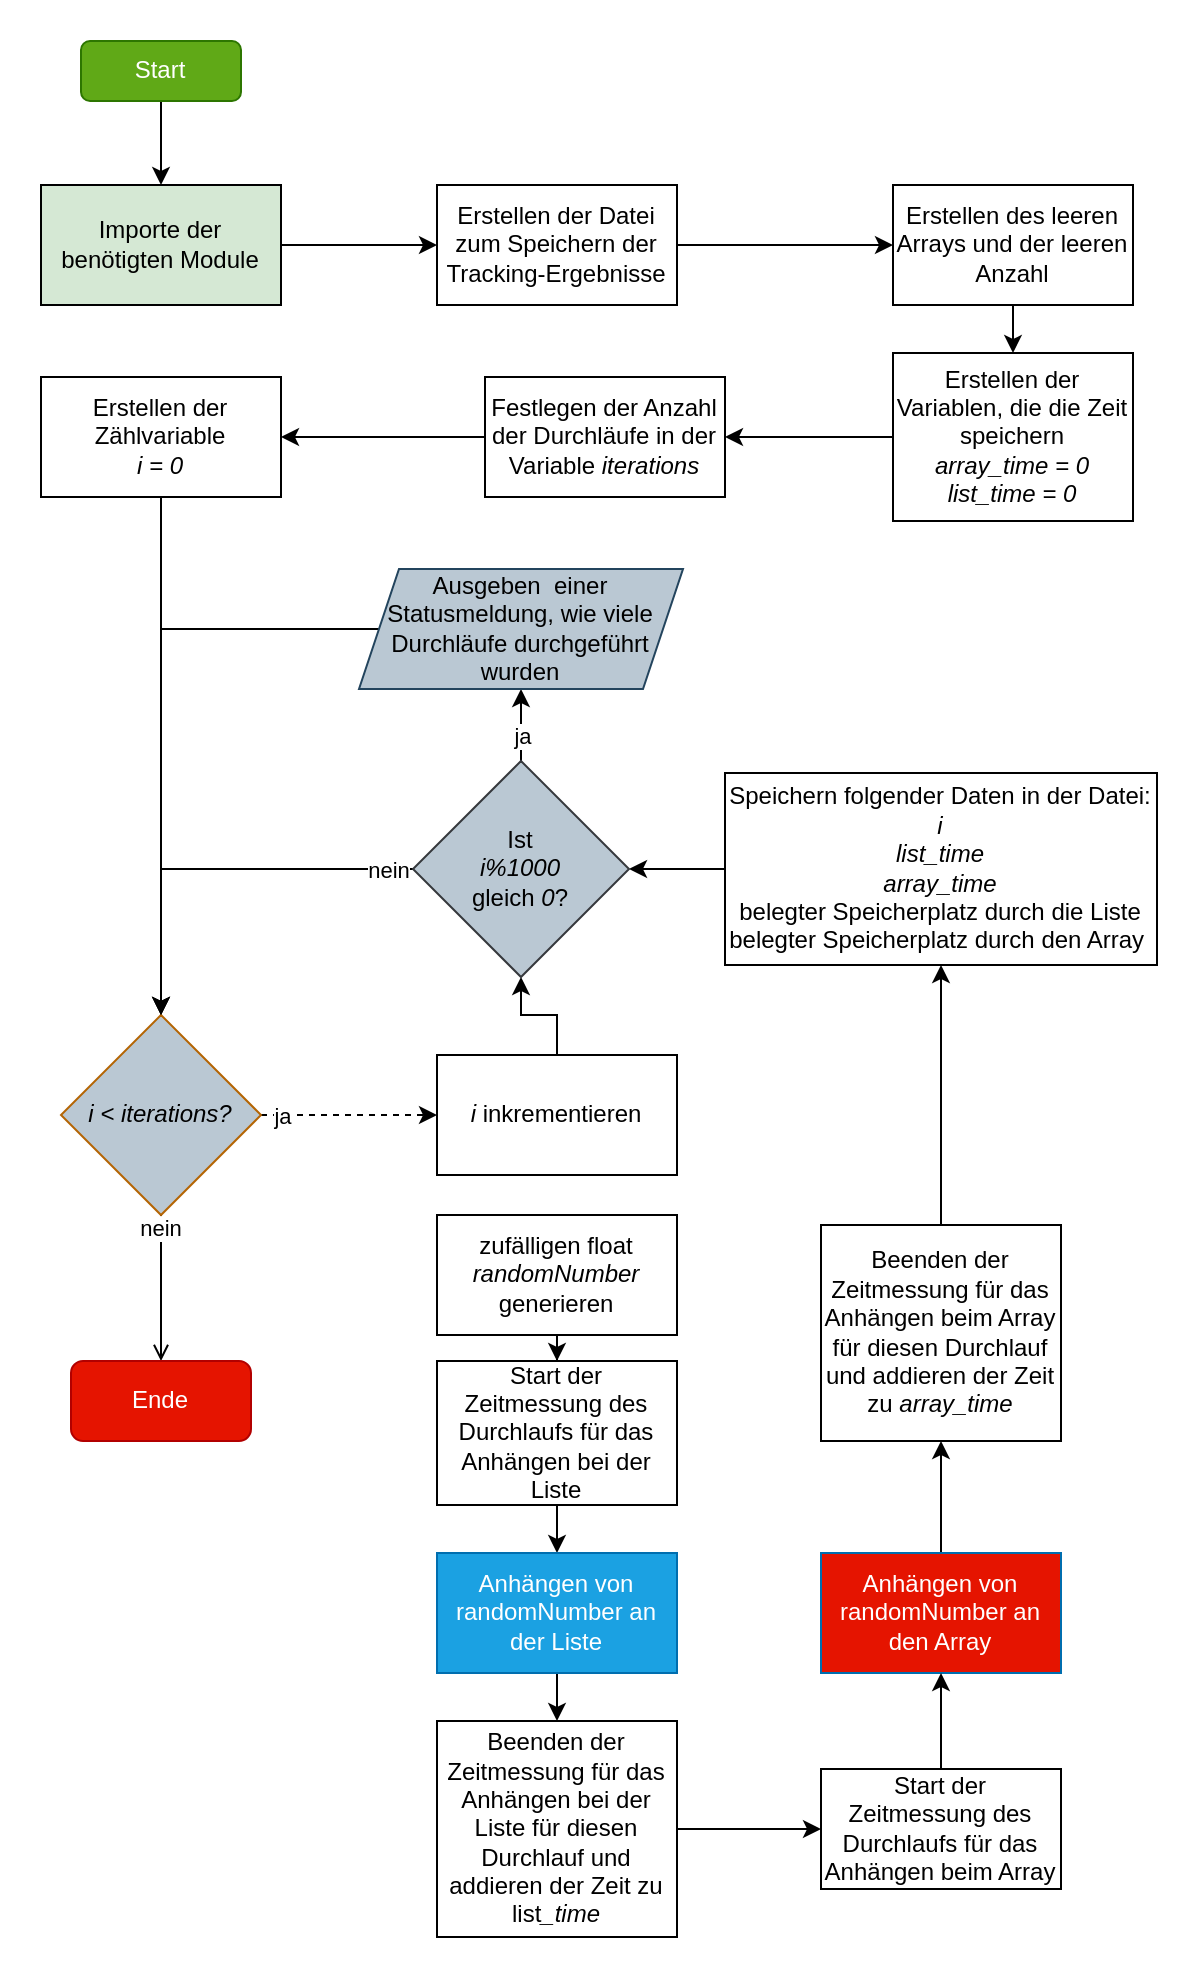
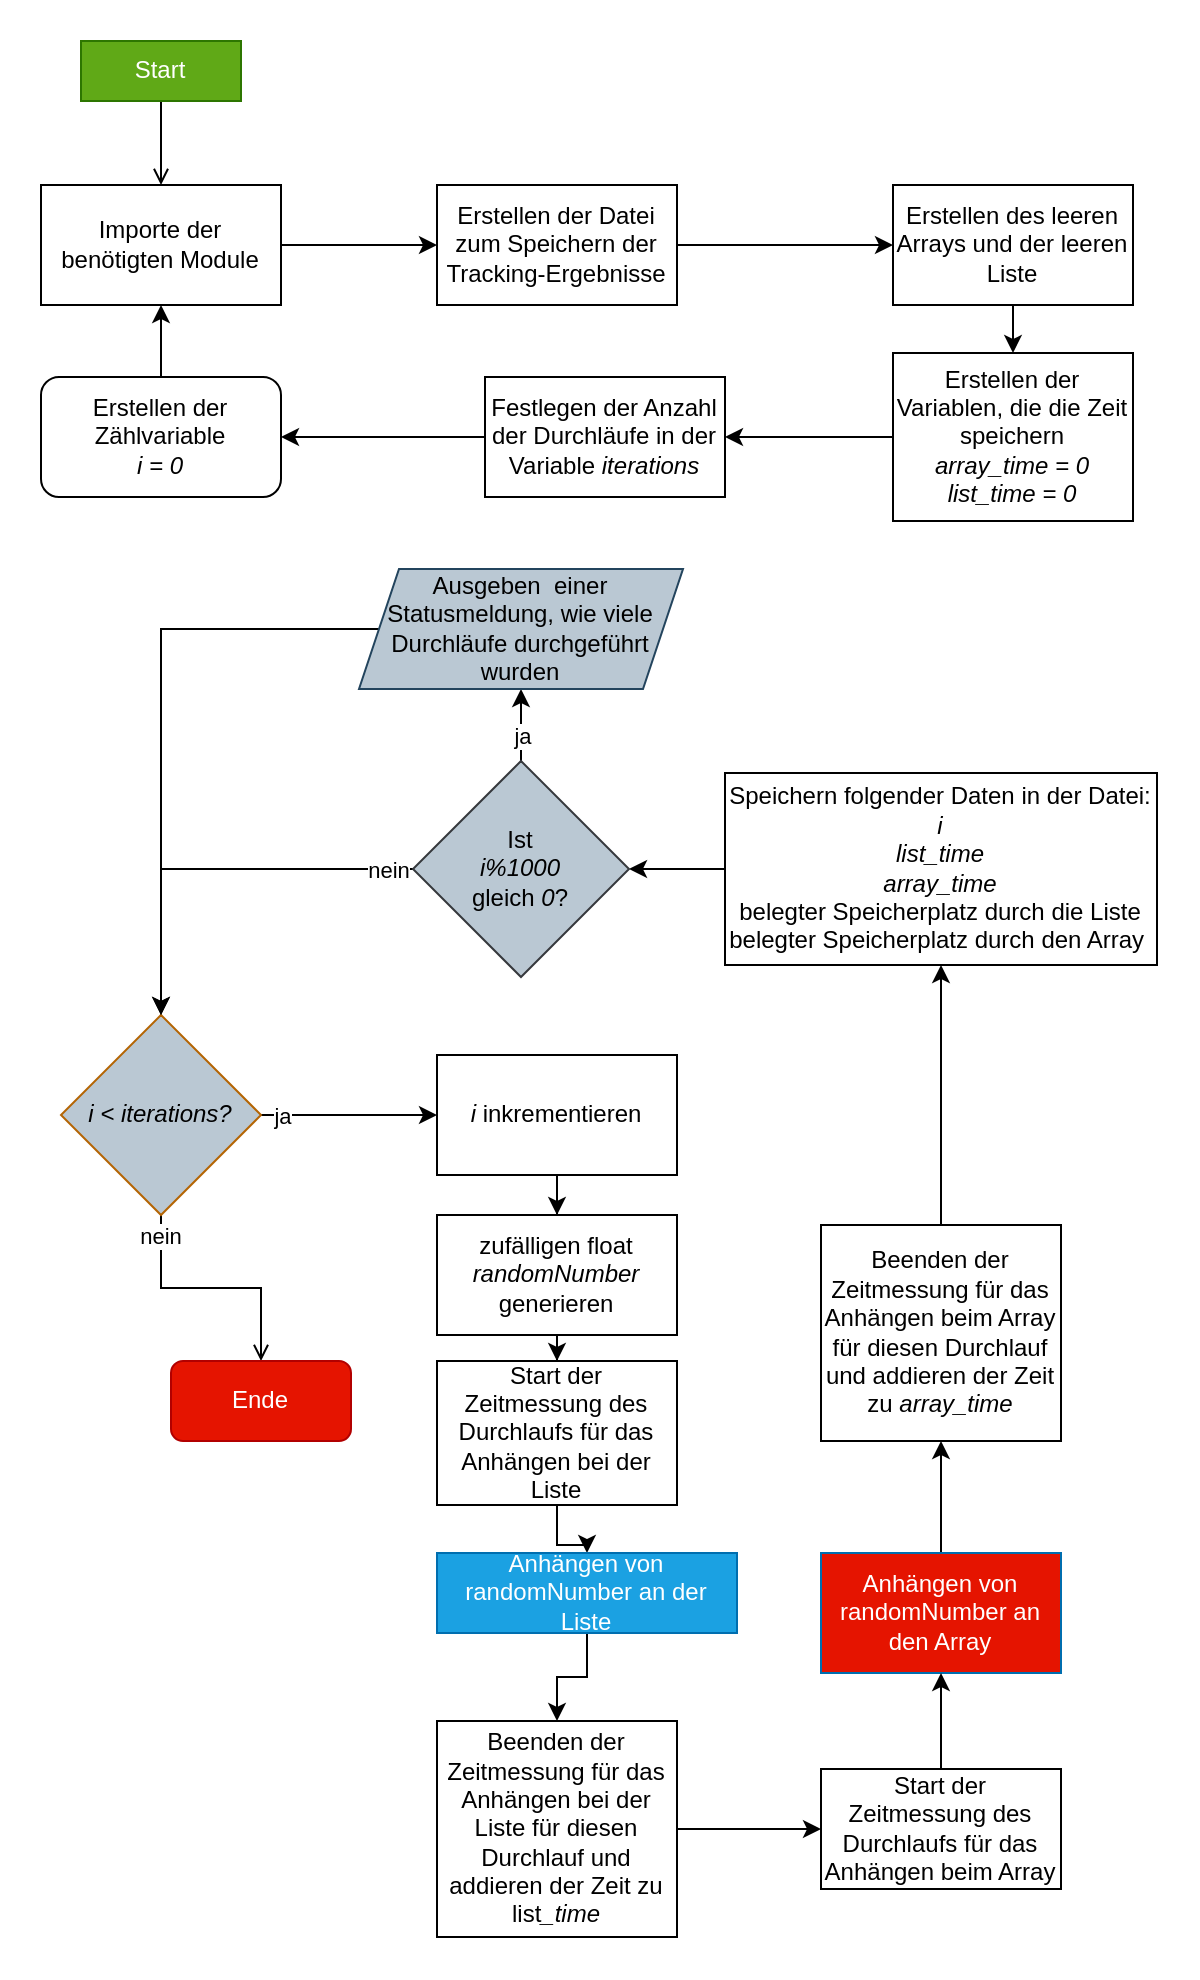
(161, 71) -> (161, 71)
(161, 170) -> (161, 172)
(161, 245) -> (161, 245)
(1013, 245) -> (1013, 245)
(161, 437) -> (161, 437)
(161, 561) -> (161, 340)
(547, 1015) -> (557, 1202)
(354, 1115) -> (354, 1115)
(161, 1401) -> (261, 1401)
(557, 1613) -> (587, 1593)
